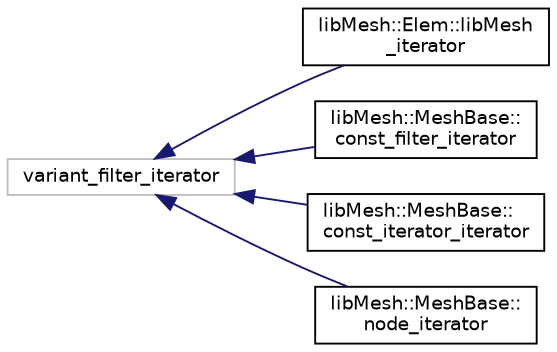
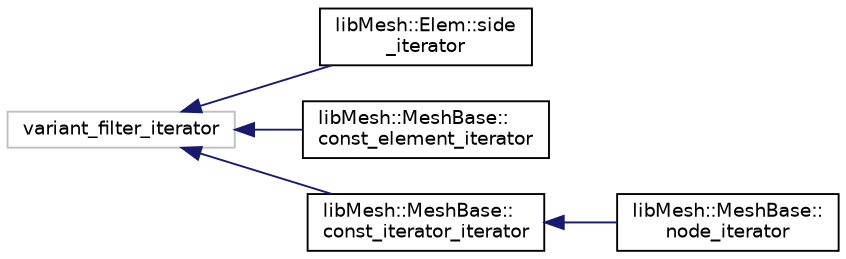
(426, 37) -> (426, 37)
(426, 130) -> (426, 130)
(260, 248) -> (591, 222)
